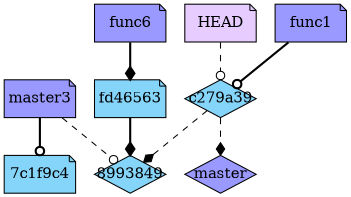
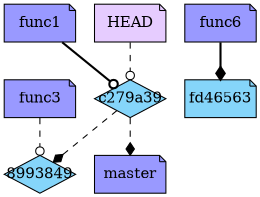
(40, 99) -> (40, 99)
(130, 130) -> none
(40, 174) -> none
(220, 174) -> (130, 174)
